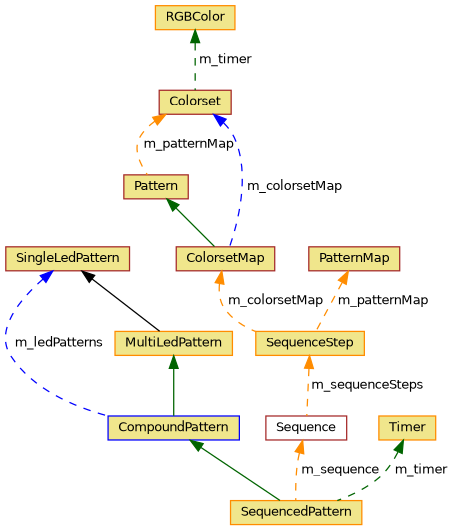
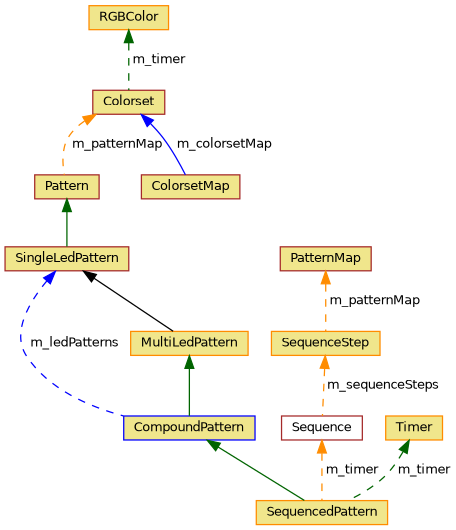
(242, 183) -> (170, 148)
(195, 227) -> (67, 229)
(229, 314) -> none
(338, 470) -> (350, 470)
